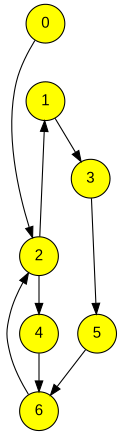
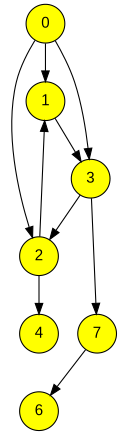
none -> (45, 57)
none -> (78, 93)
(97, 334) -> (97, 334)
(7, 339) -> (68, 213)
(39, 367) -> none
